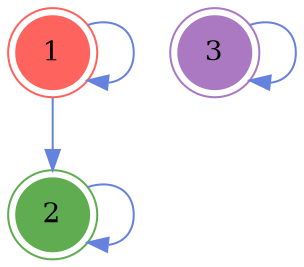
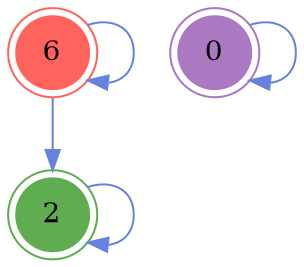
(53, 53) -> (53, 53)
(215, 53) -> (215, 53)
